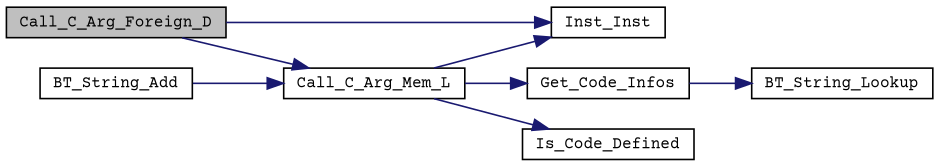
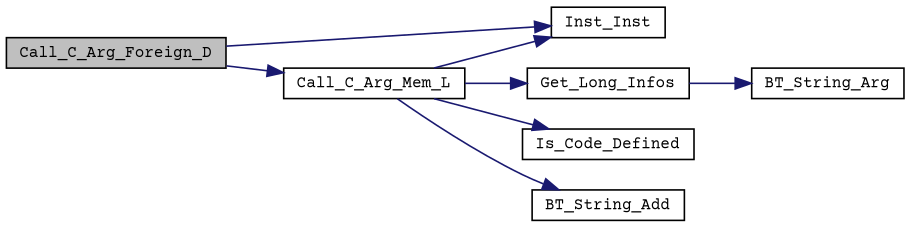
(230, 83) -> (468, 145)
(608, 83) -> (608, 83)
(842, 83) -> (828, 83)
